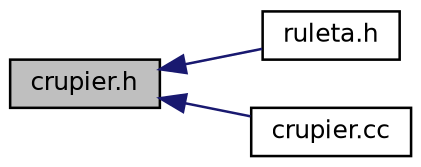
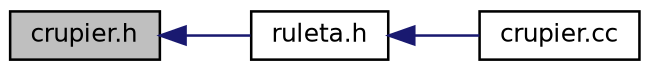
(218, 110) -> (447, 36)
